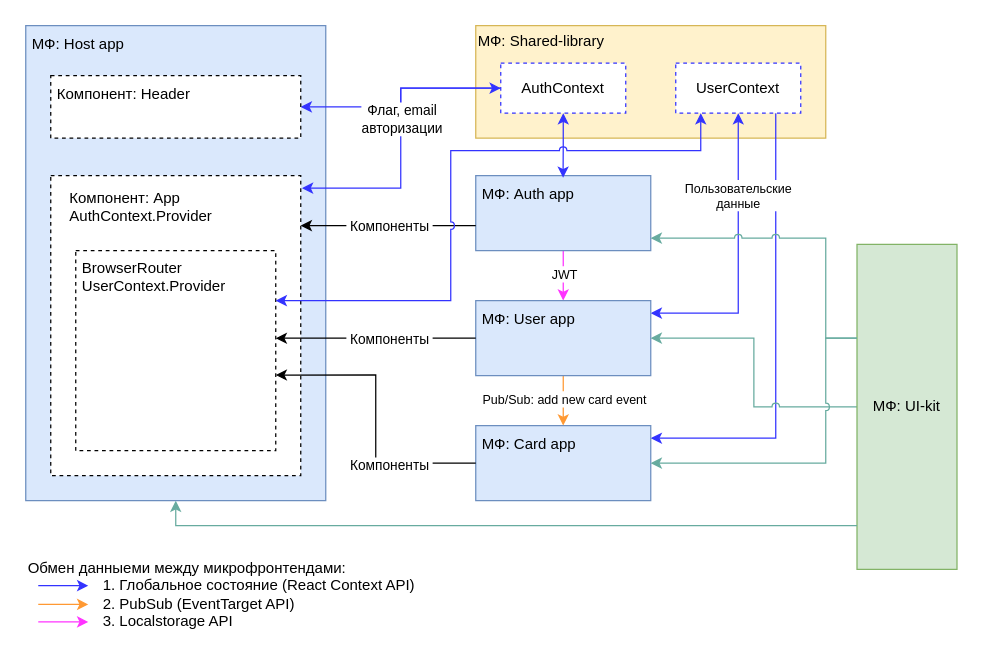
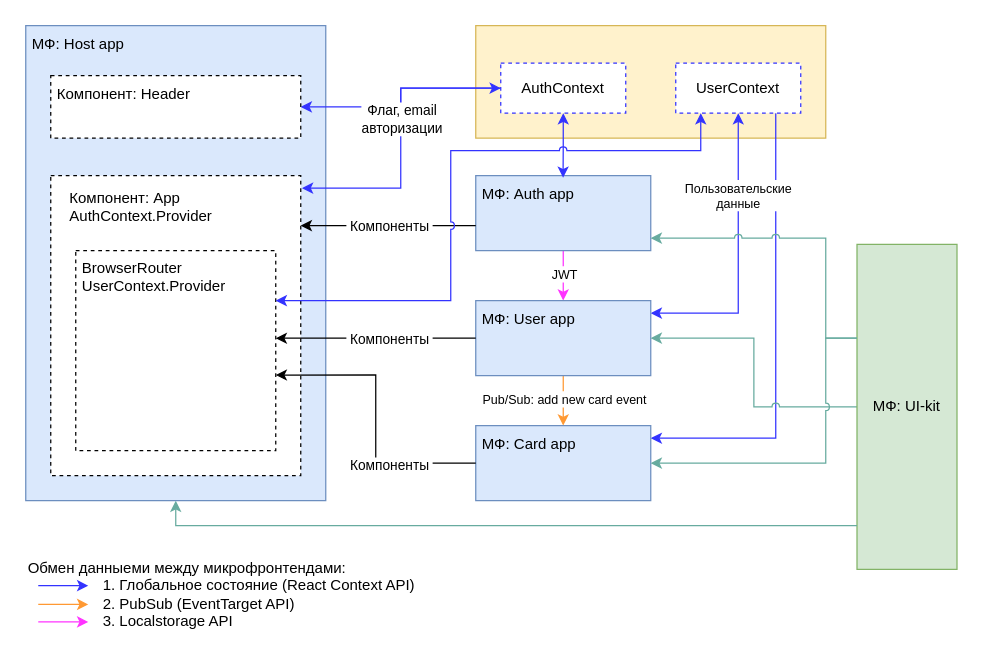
(550, 42) -> none
